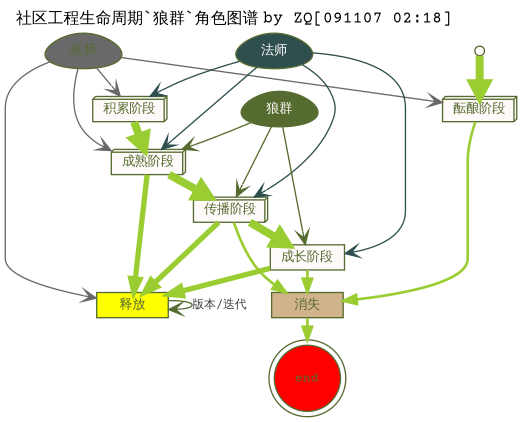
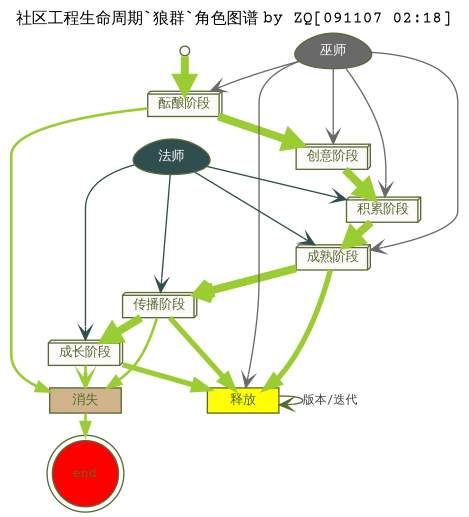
(83, 51) -> (333, 51)
(280, 109) -> none
none -> (333, 157)
(183, 183) -> (251, 280)
(307, 257) -> (85, 353)
(307, 274) -> (85, 370)
